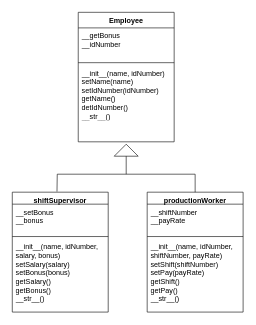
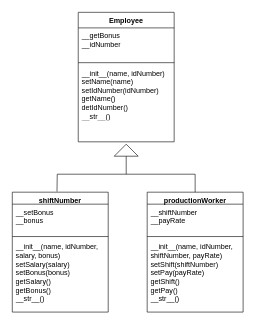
(60, 201) -> (60, 201)
